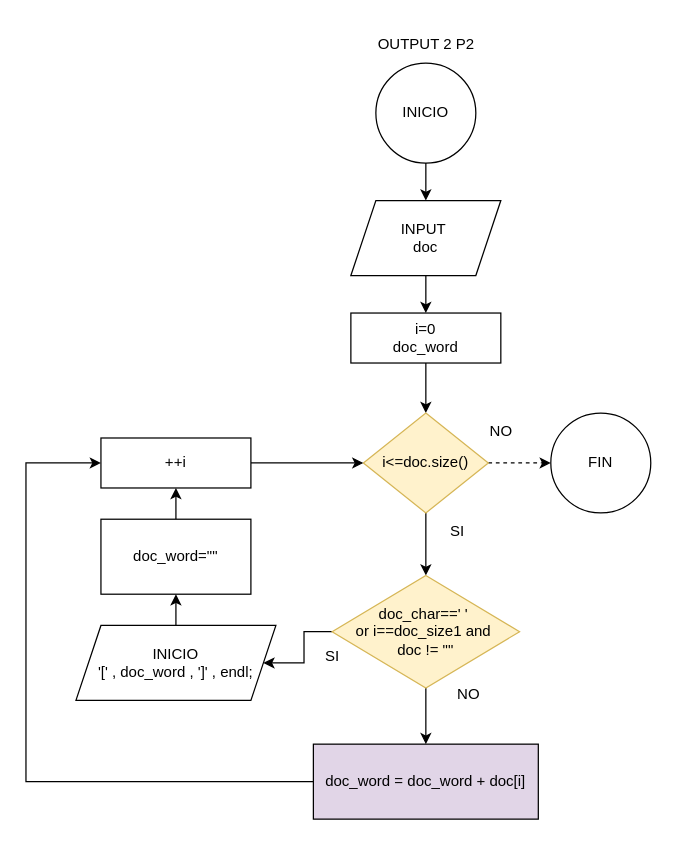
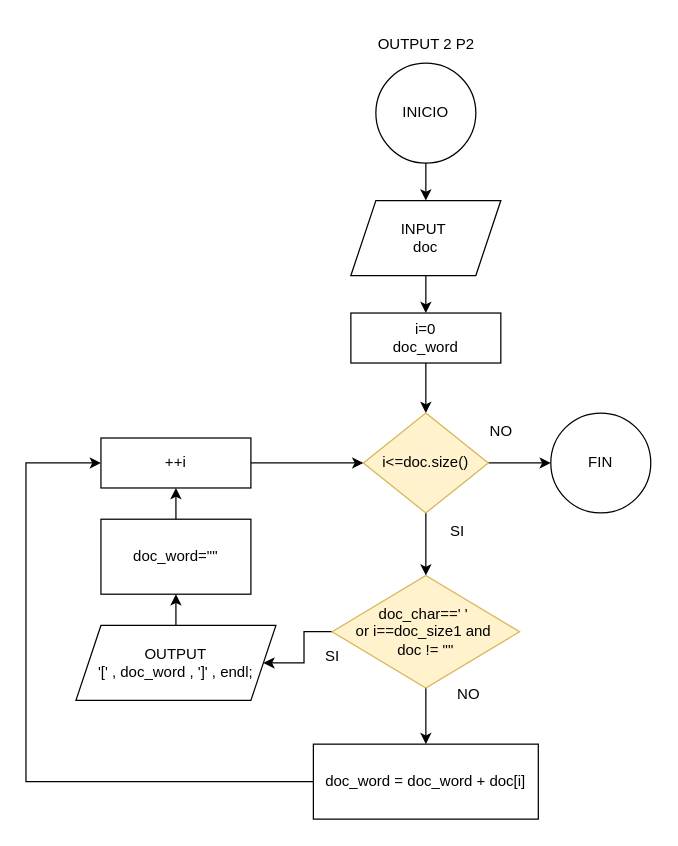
(515, 463) -> (515, 463)
(176, 663) -> (176, 663)
(426, 782) -> (426, 782)
